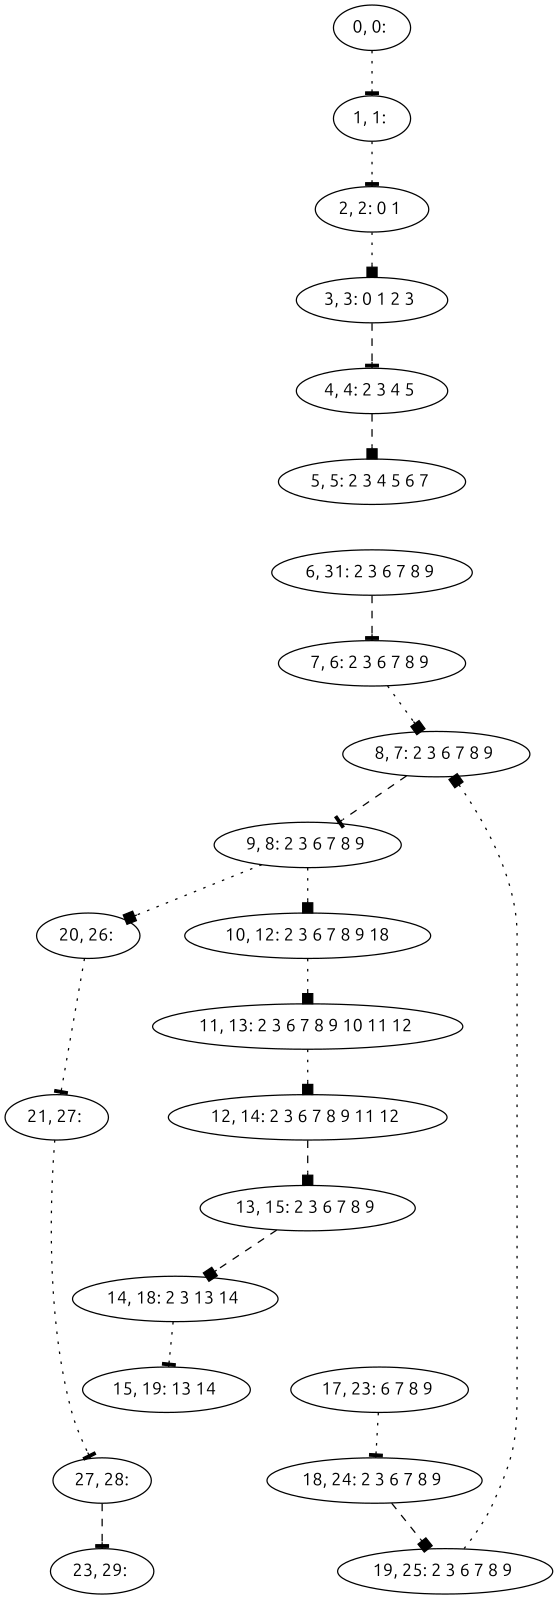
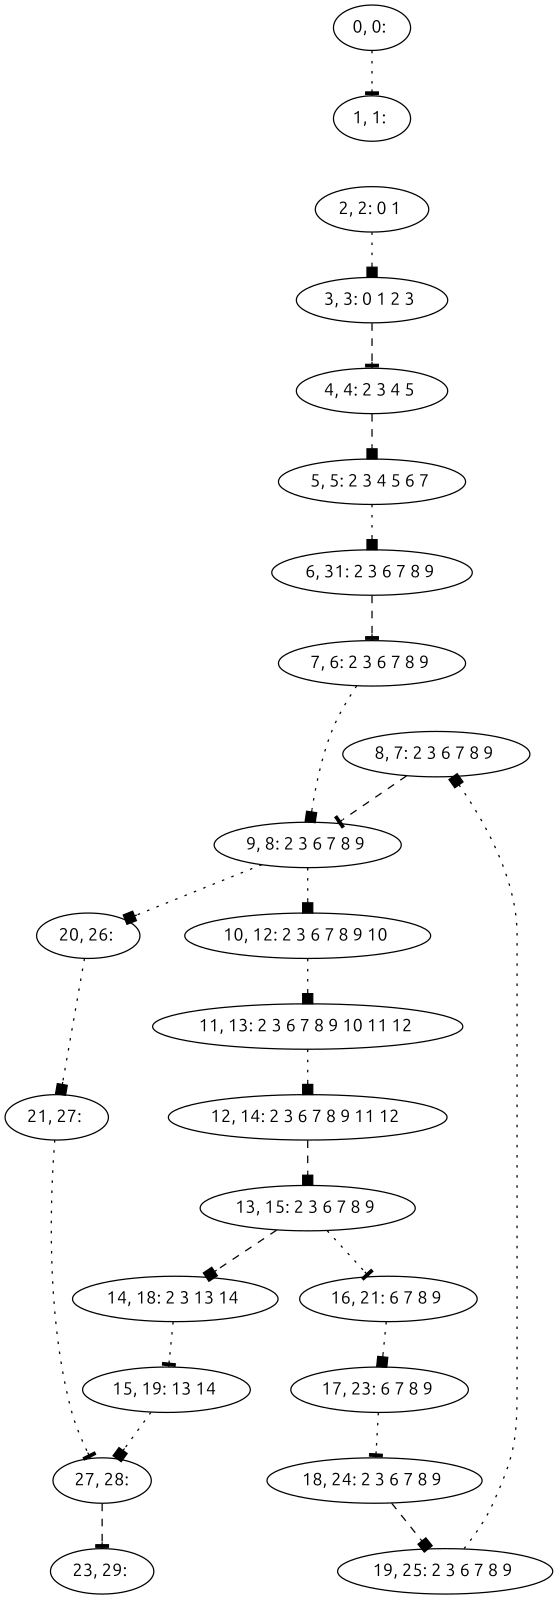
(372, 161) -> none
none -> (372, 521)
(400, 704) -> (327, 745)
(308, 936) -> (308, 936)
(73, 1023) -> (73, 1023)
none -> (388, 1299)
none -> (138, 1430)
